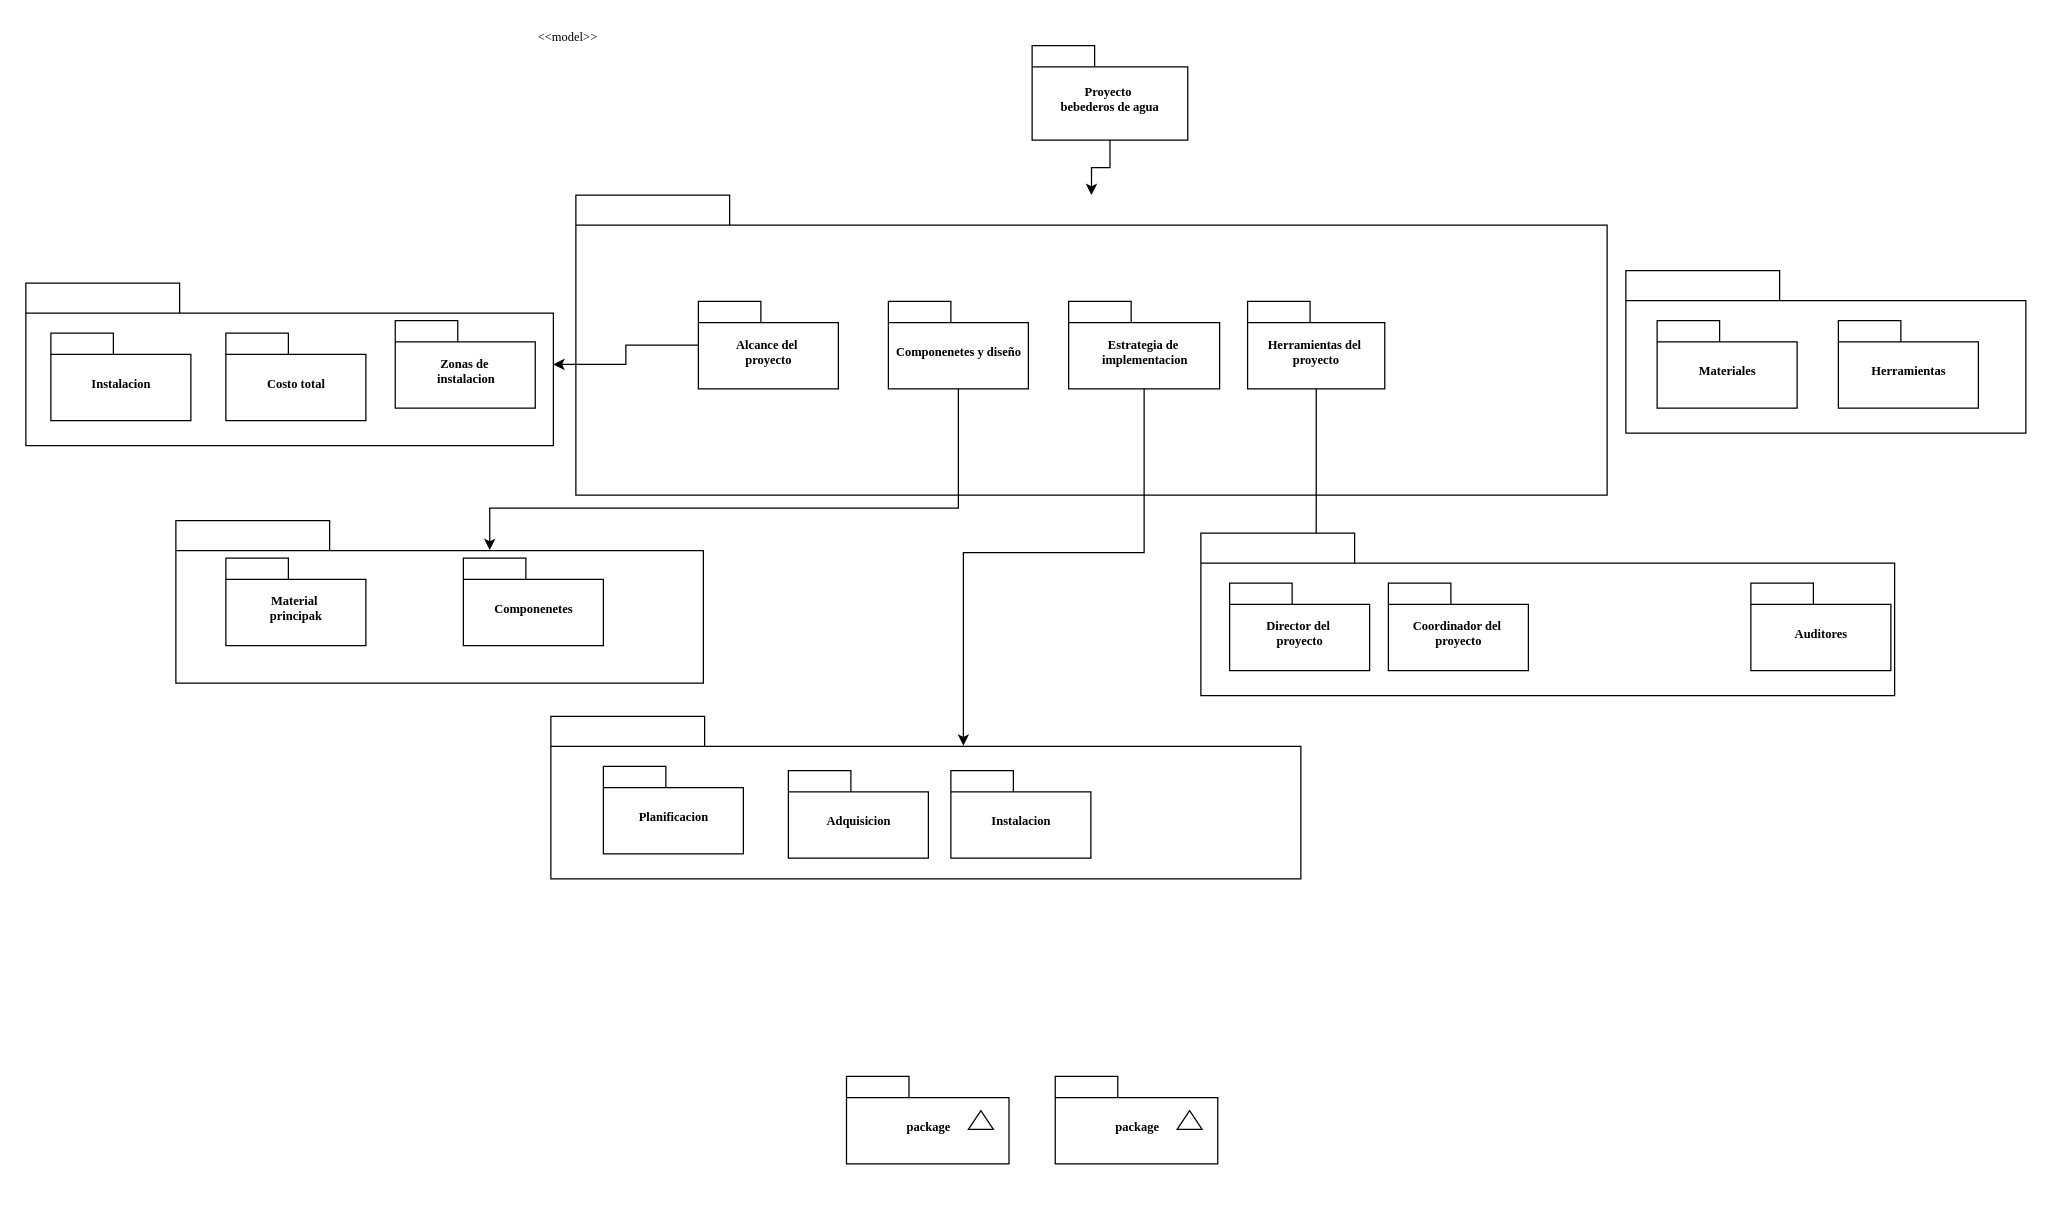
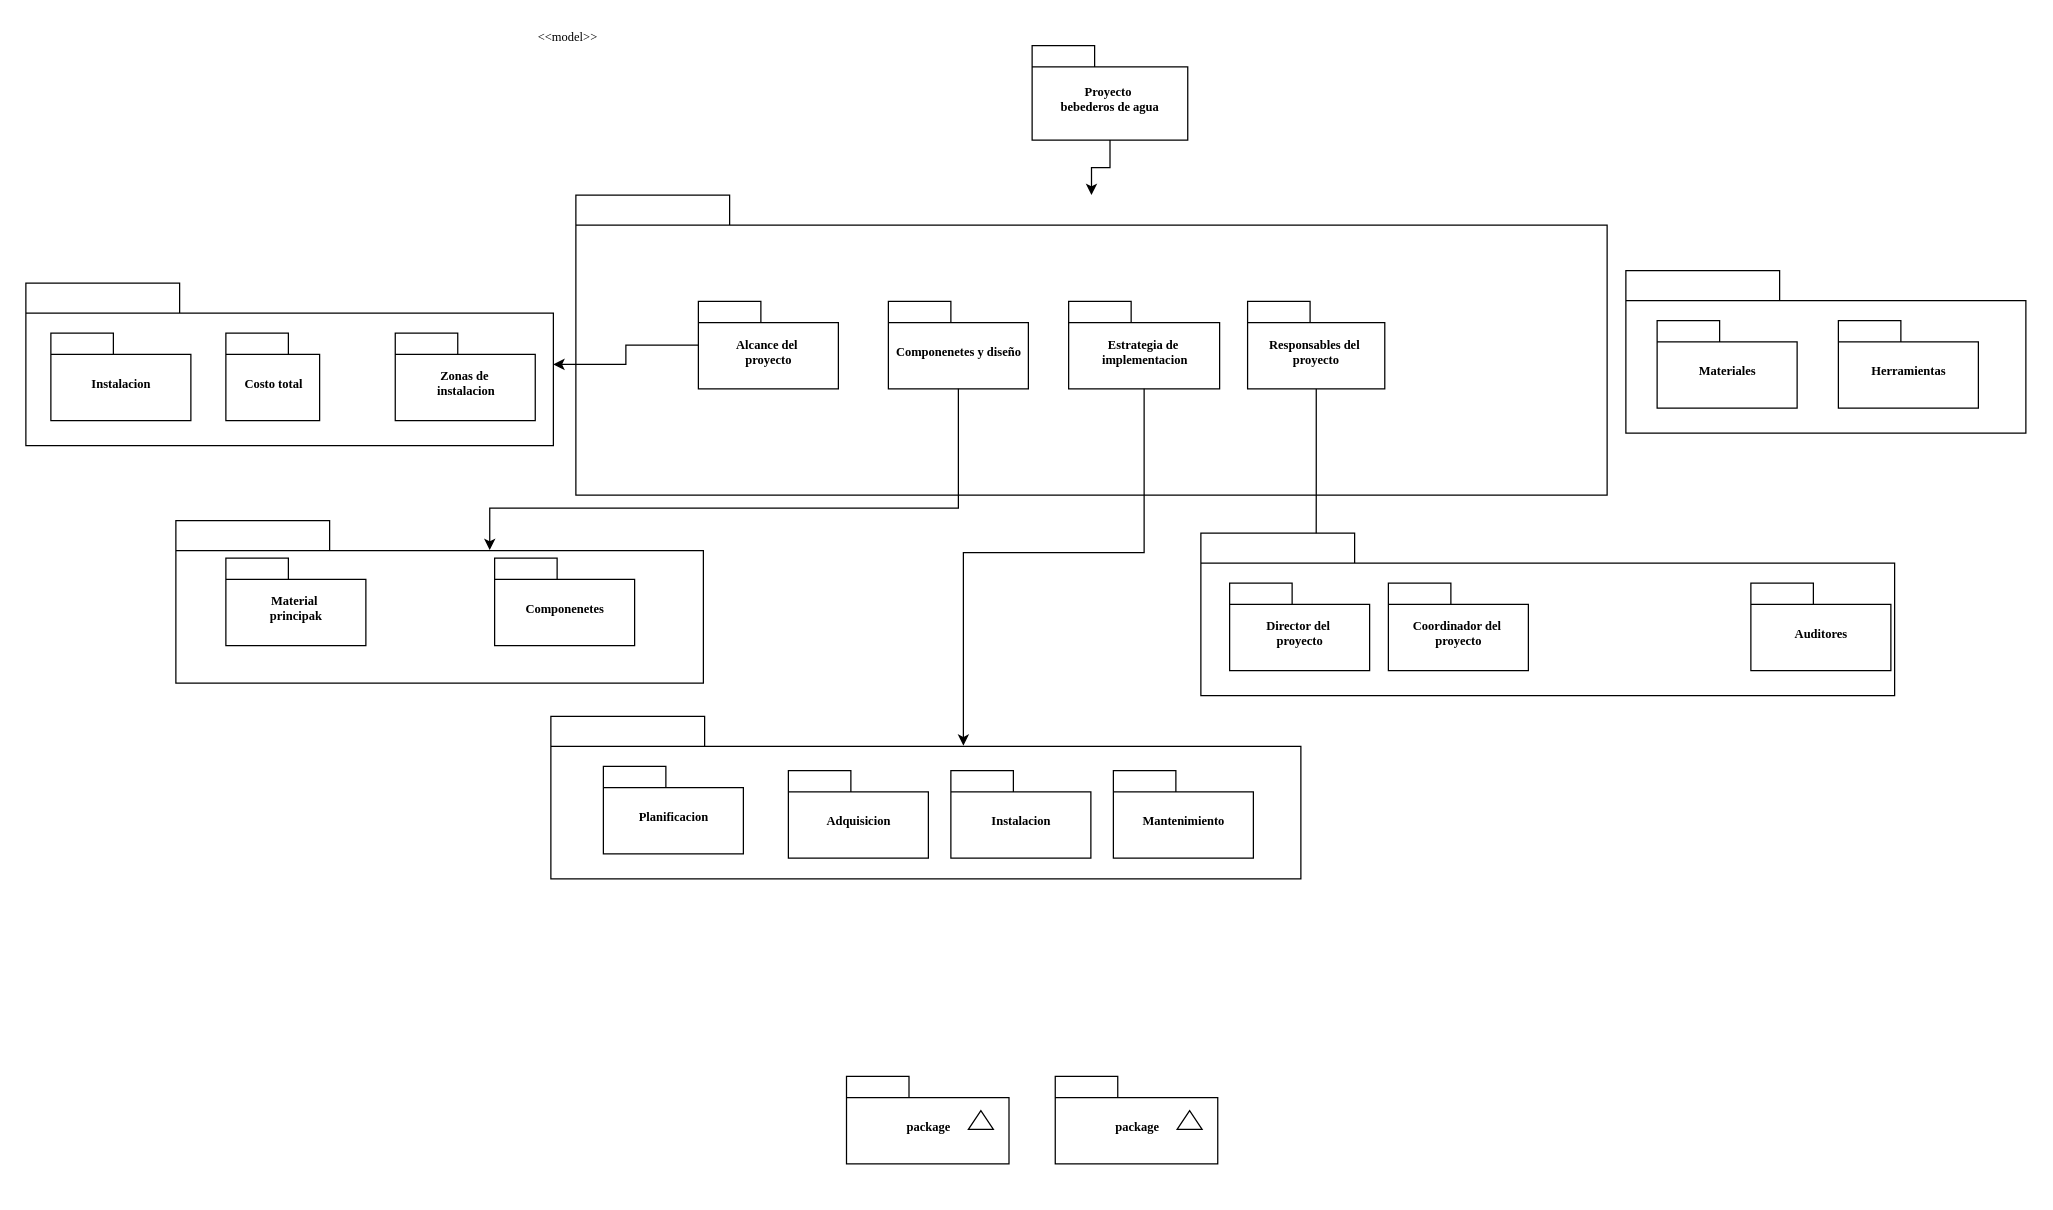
(1316, 352) -> (1316, 352)
(465, 364) -> (465, 377)
(296, 377) -> (273, 377)
(533, 602) -> (564, 602)
none -> (1183, 814)
